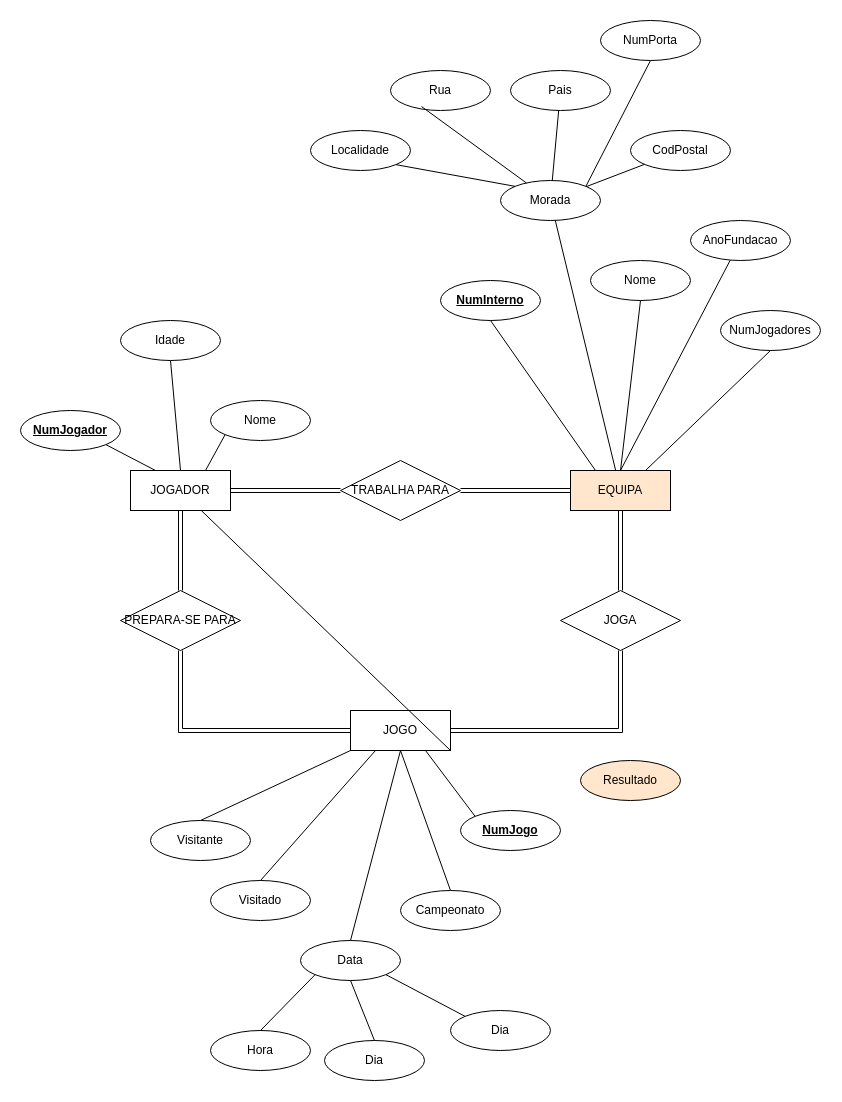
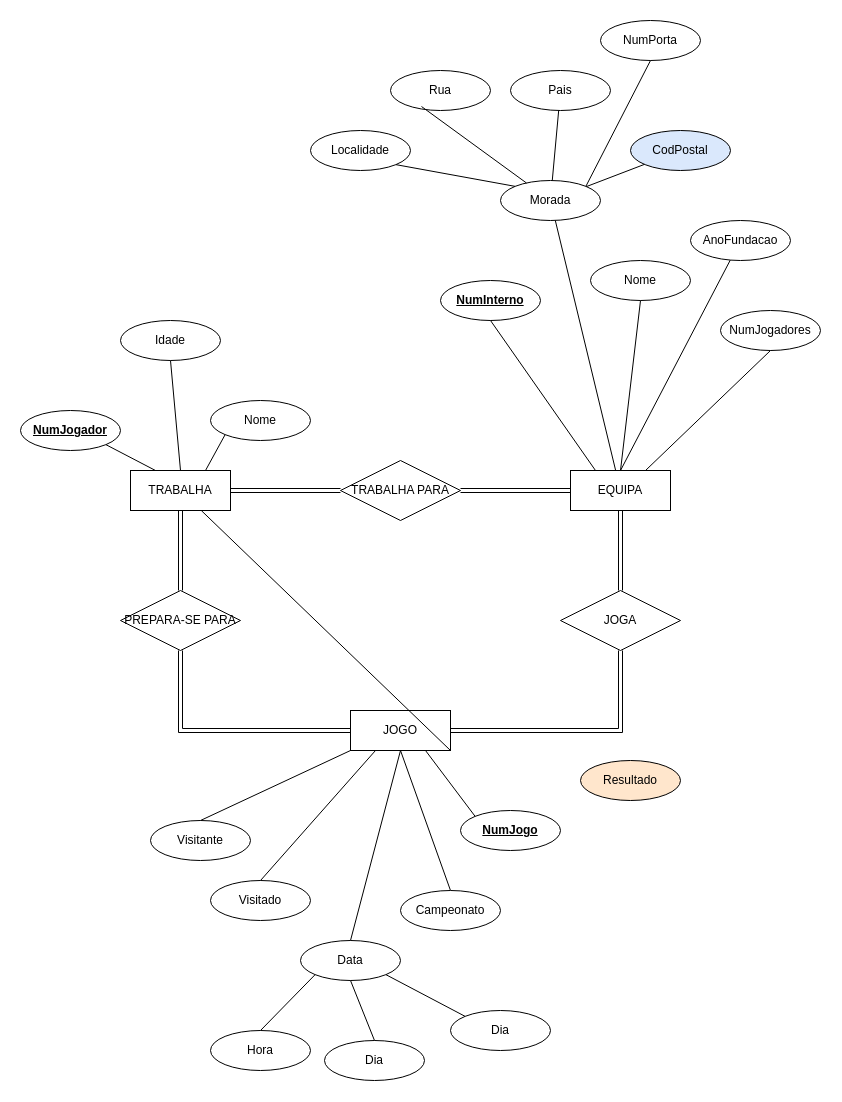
(681, 151) -> (681, 151)
(181, 491) -> (181, 491)
(621, 491) -> (621, 491)
